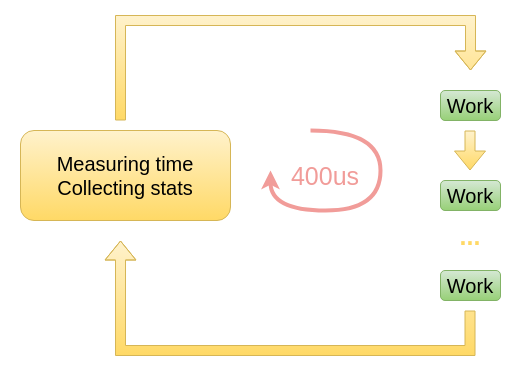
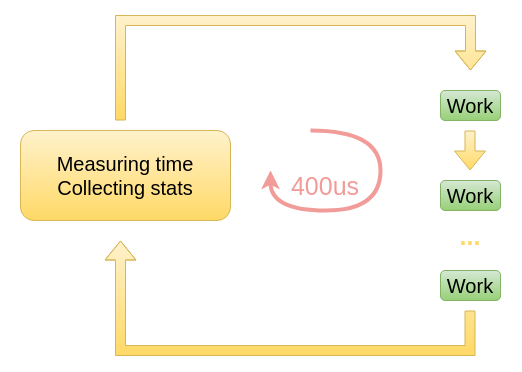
(326, 176) -> (326, 186)
